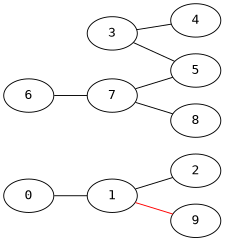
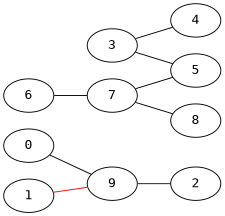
(154, 183) -> (154, 184)
(71, 196) -> (71, 165)
